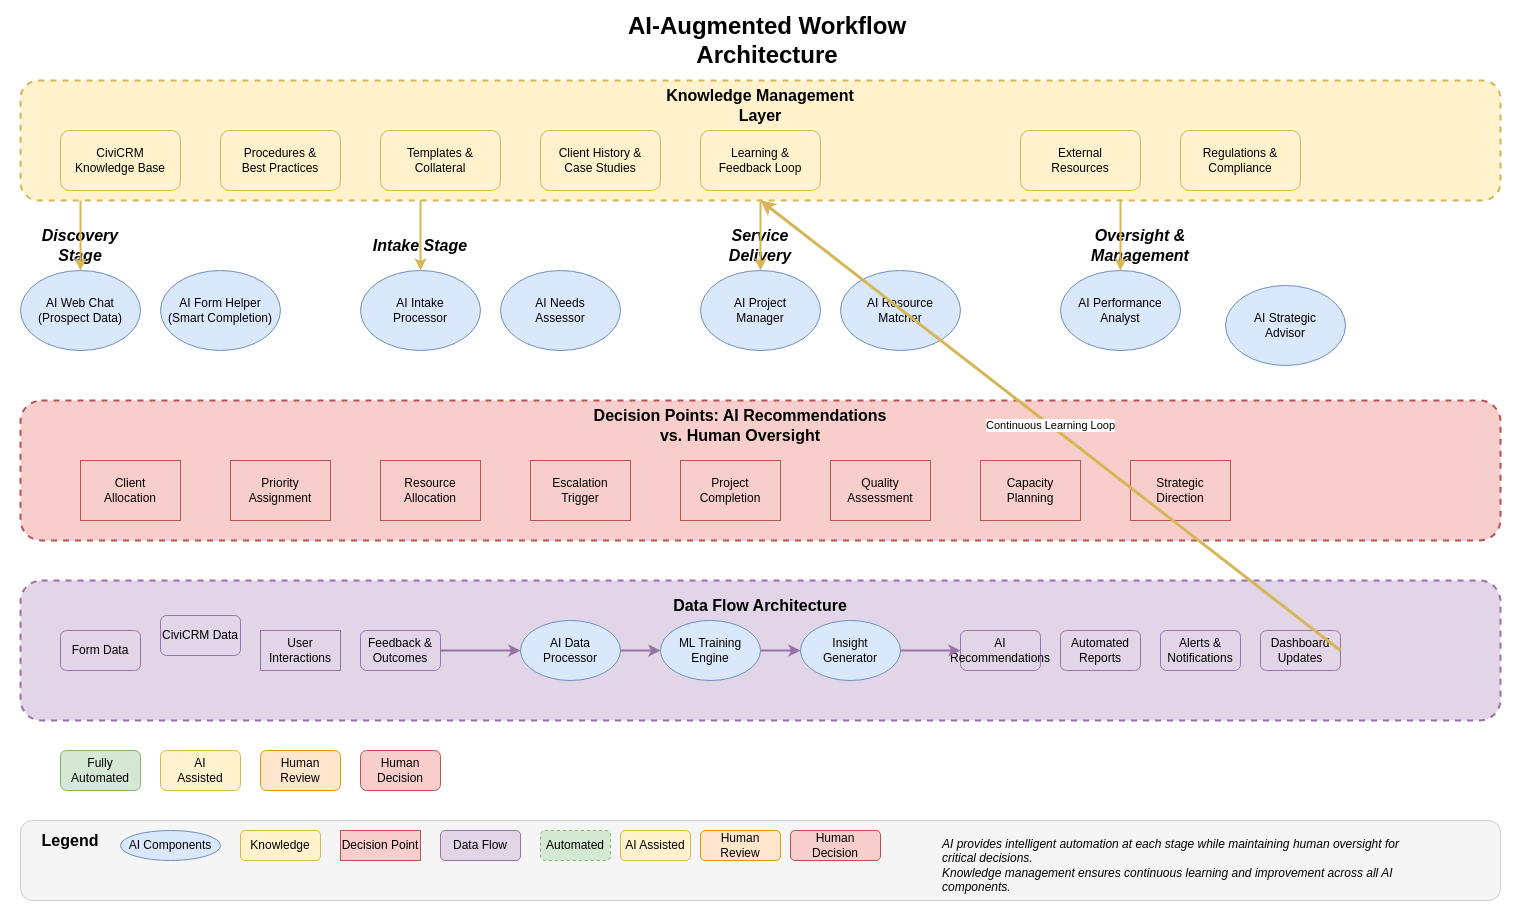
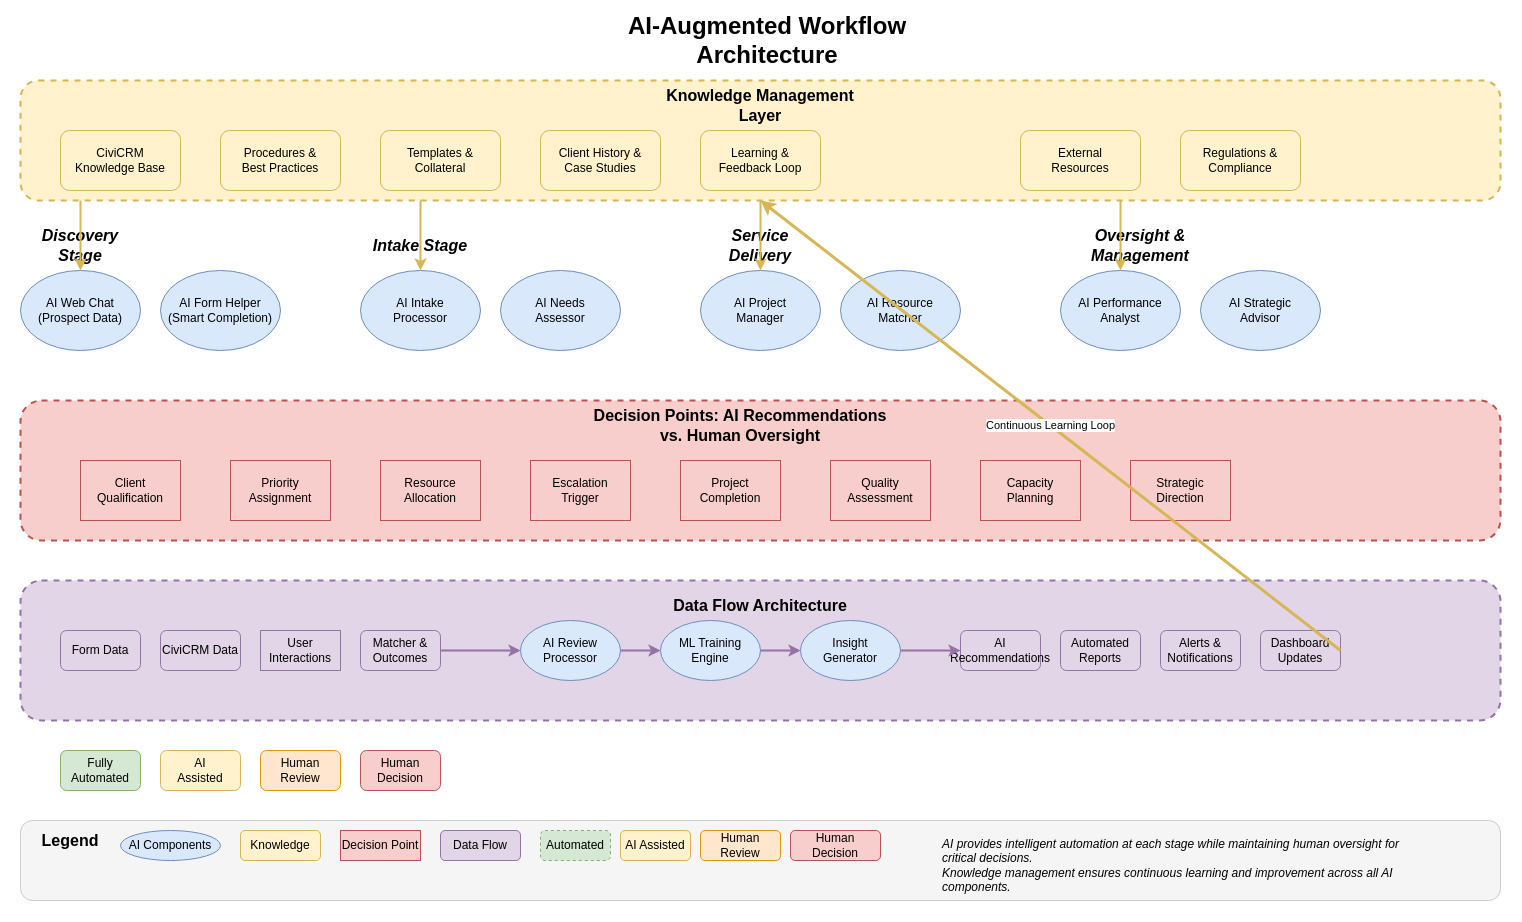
(1286, 326) -> (1261, 311)
(131, 491) -> (131, 491)
(201, 636) -> (201, 651)
(401, 651) -> (401, 651)
(571, 651) -> (571, 651)
